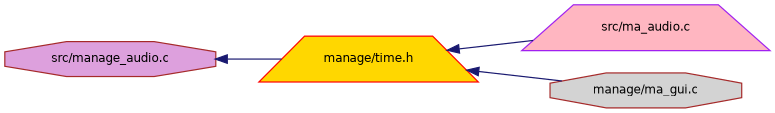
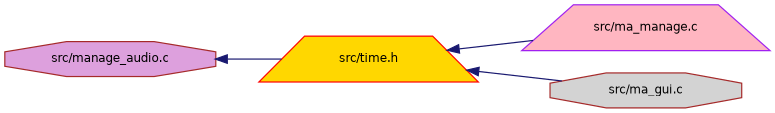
(646, 28) -> (646, 28)
(369, 59) -> (369, 59)
(646, 90) -> (646, 90)
